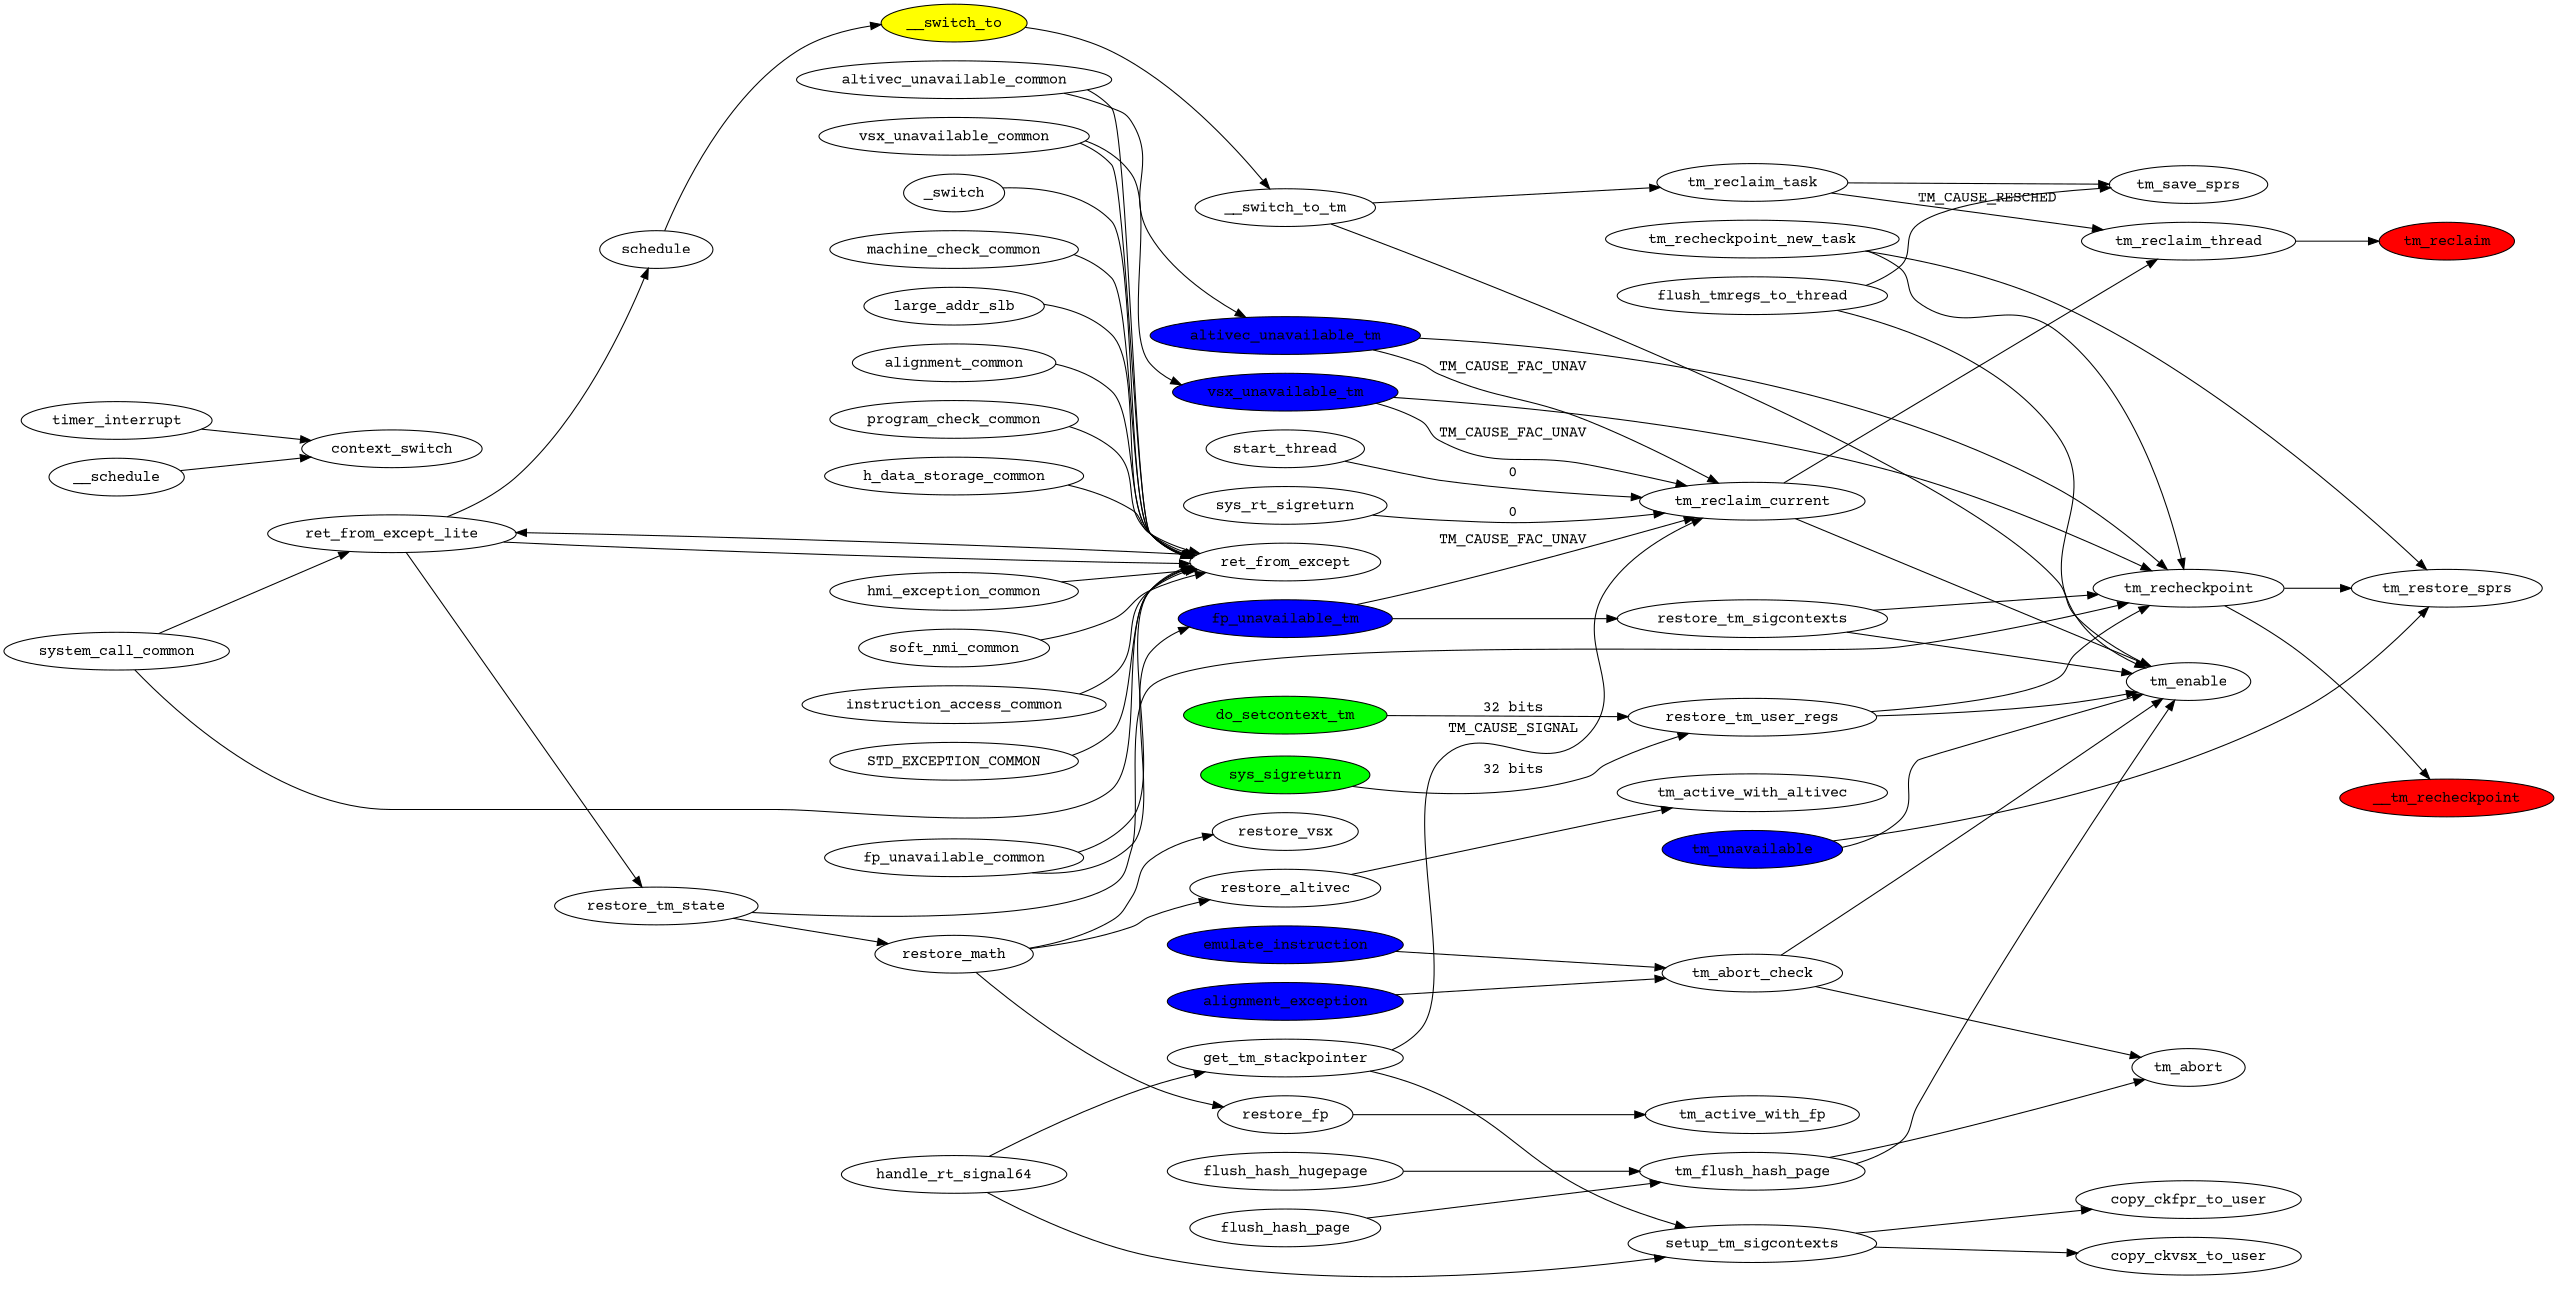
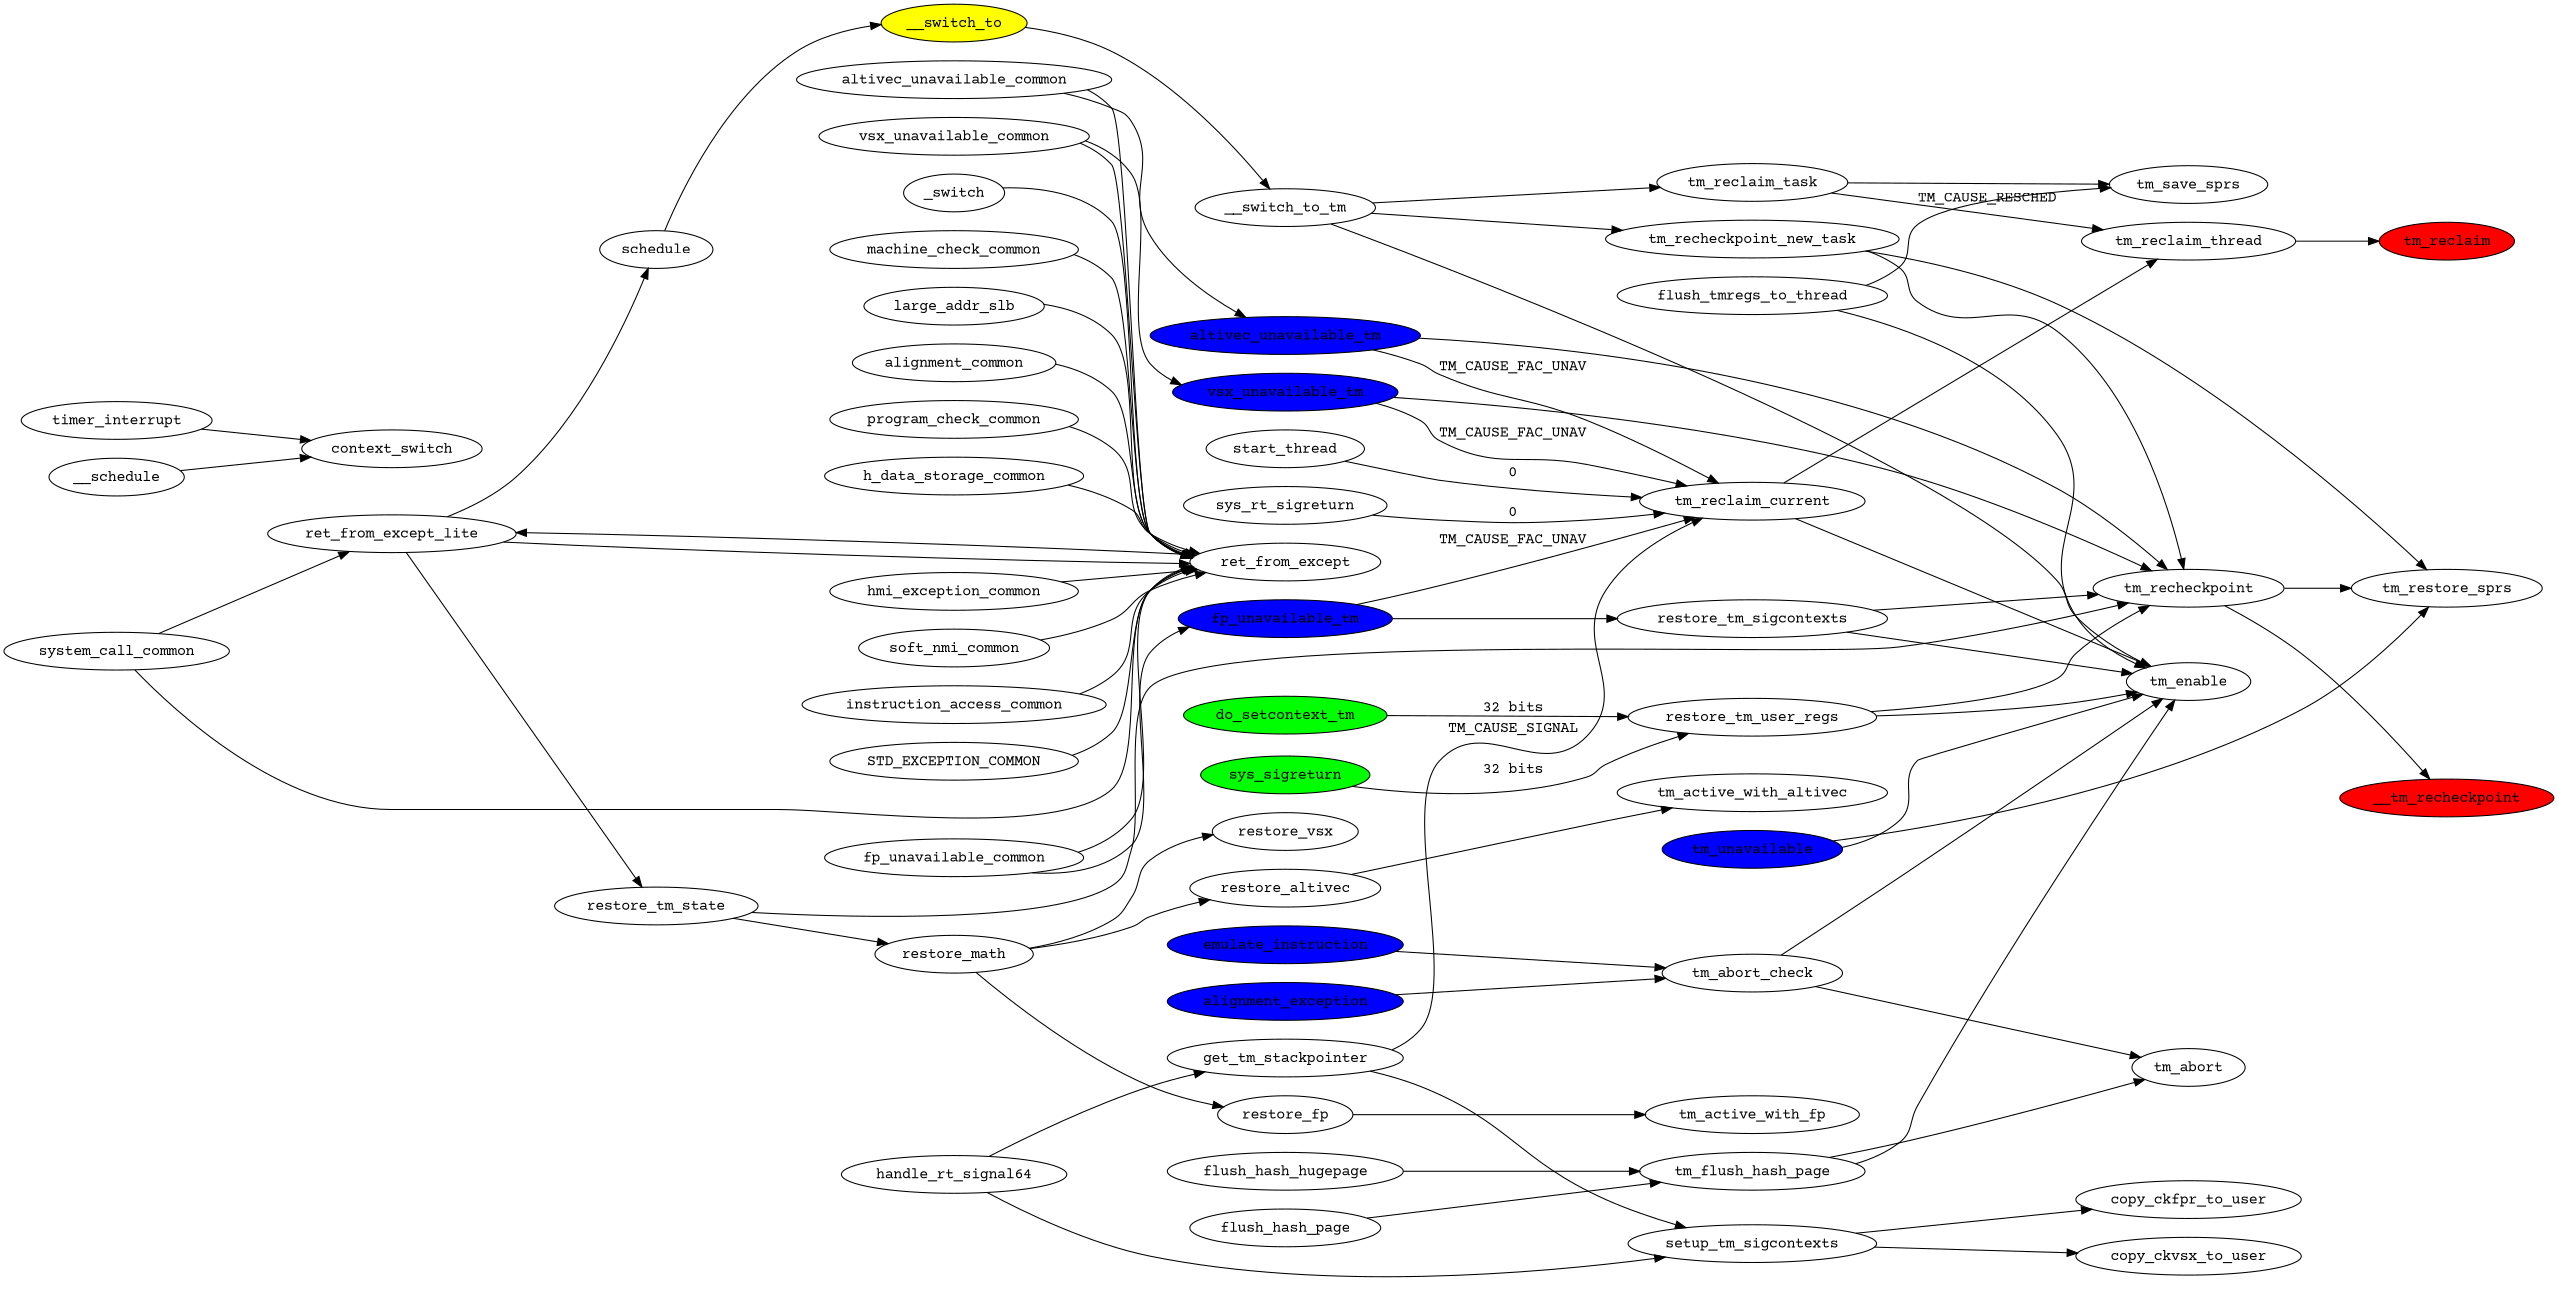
none -> (1491, 221)
